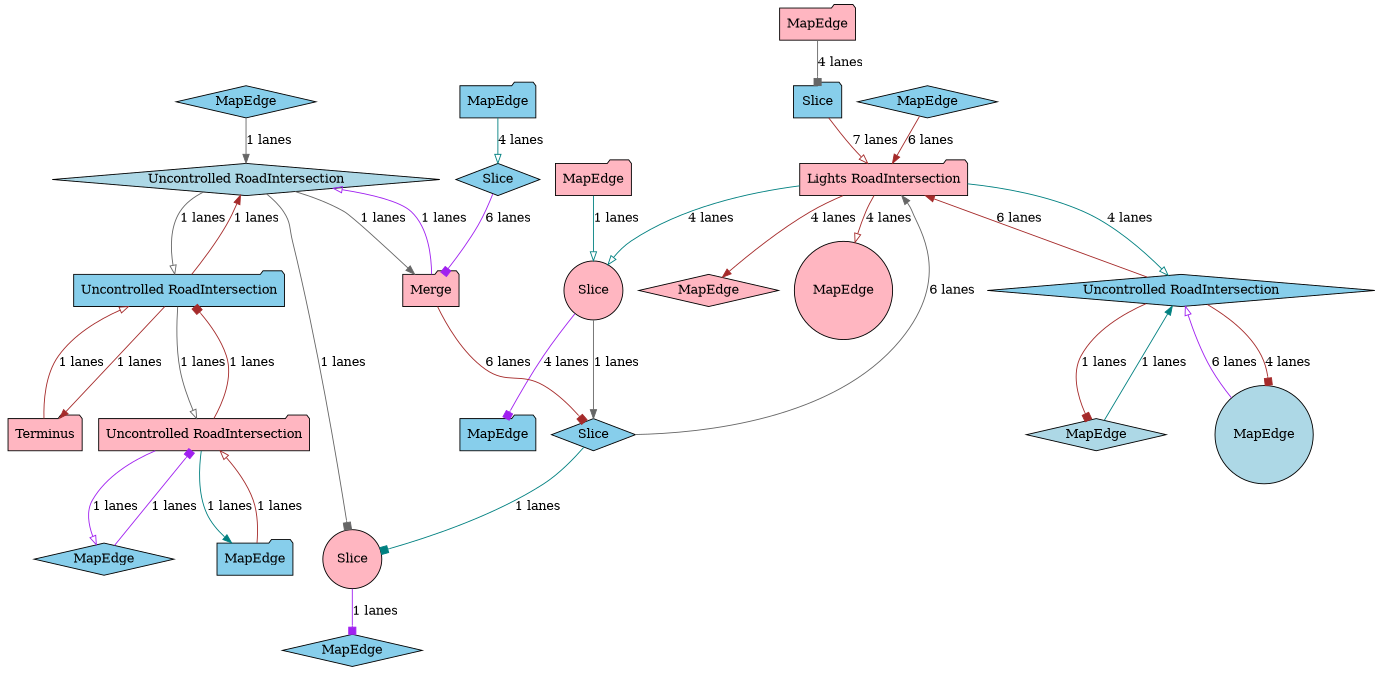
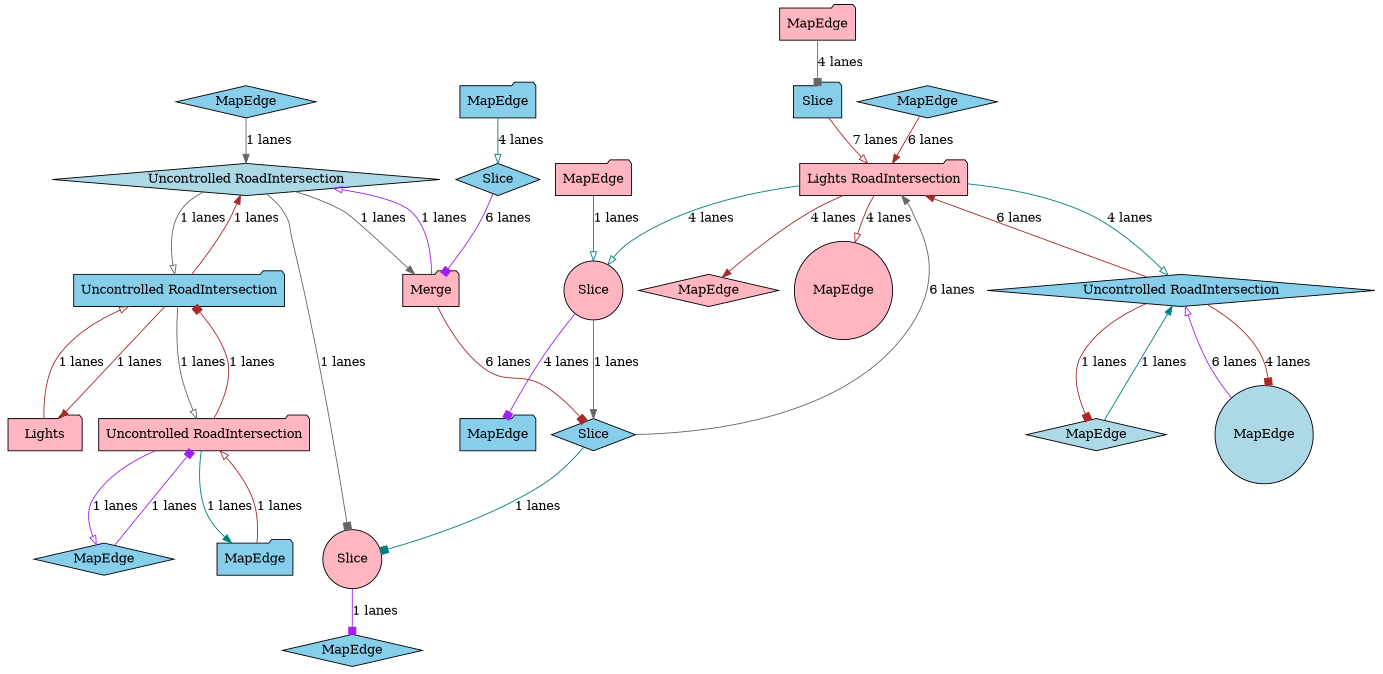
(45, 435) -> (45, 435)
